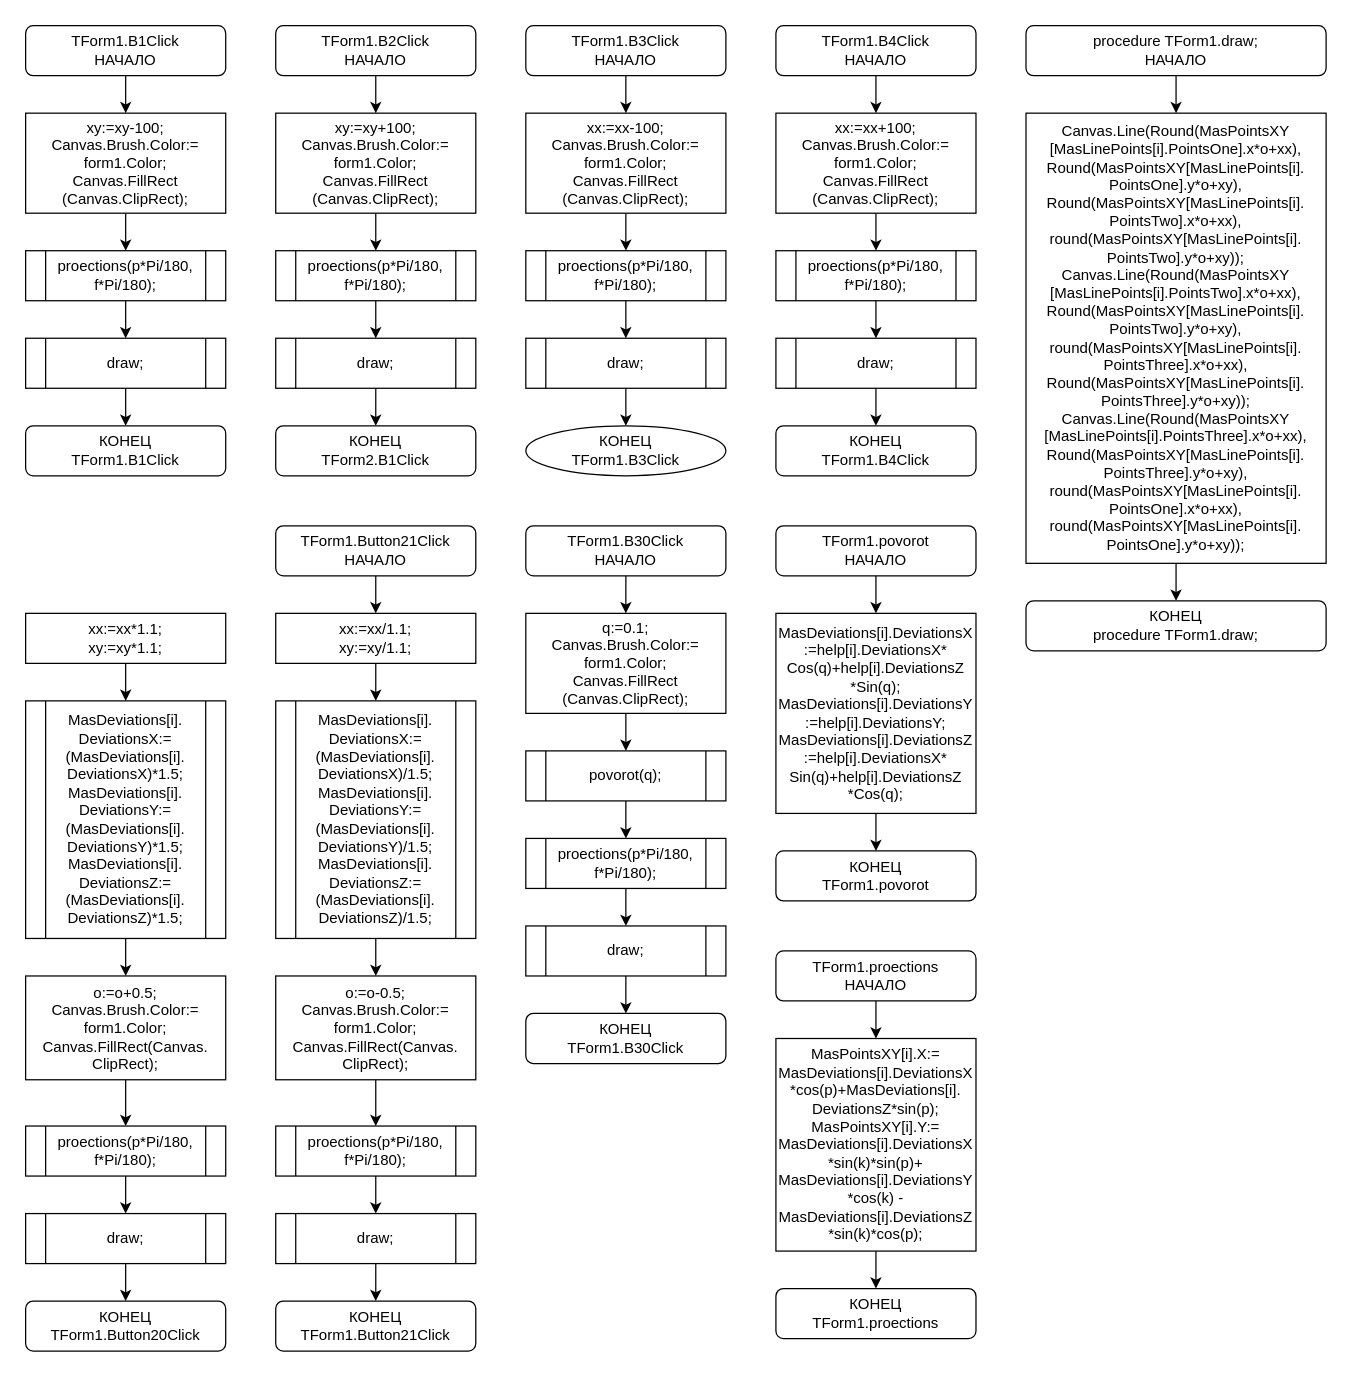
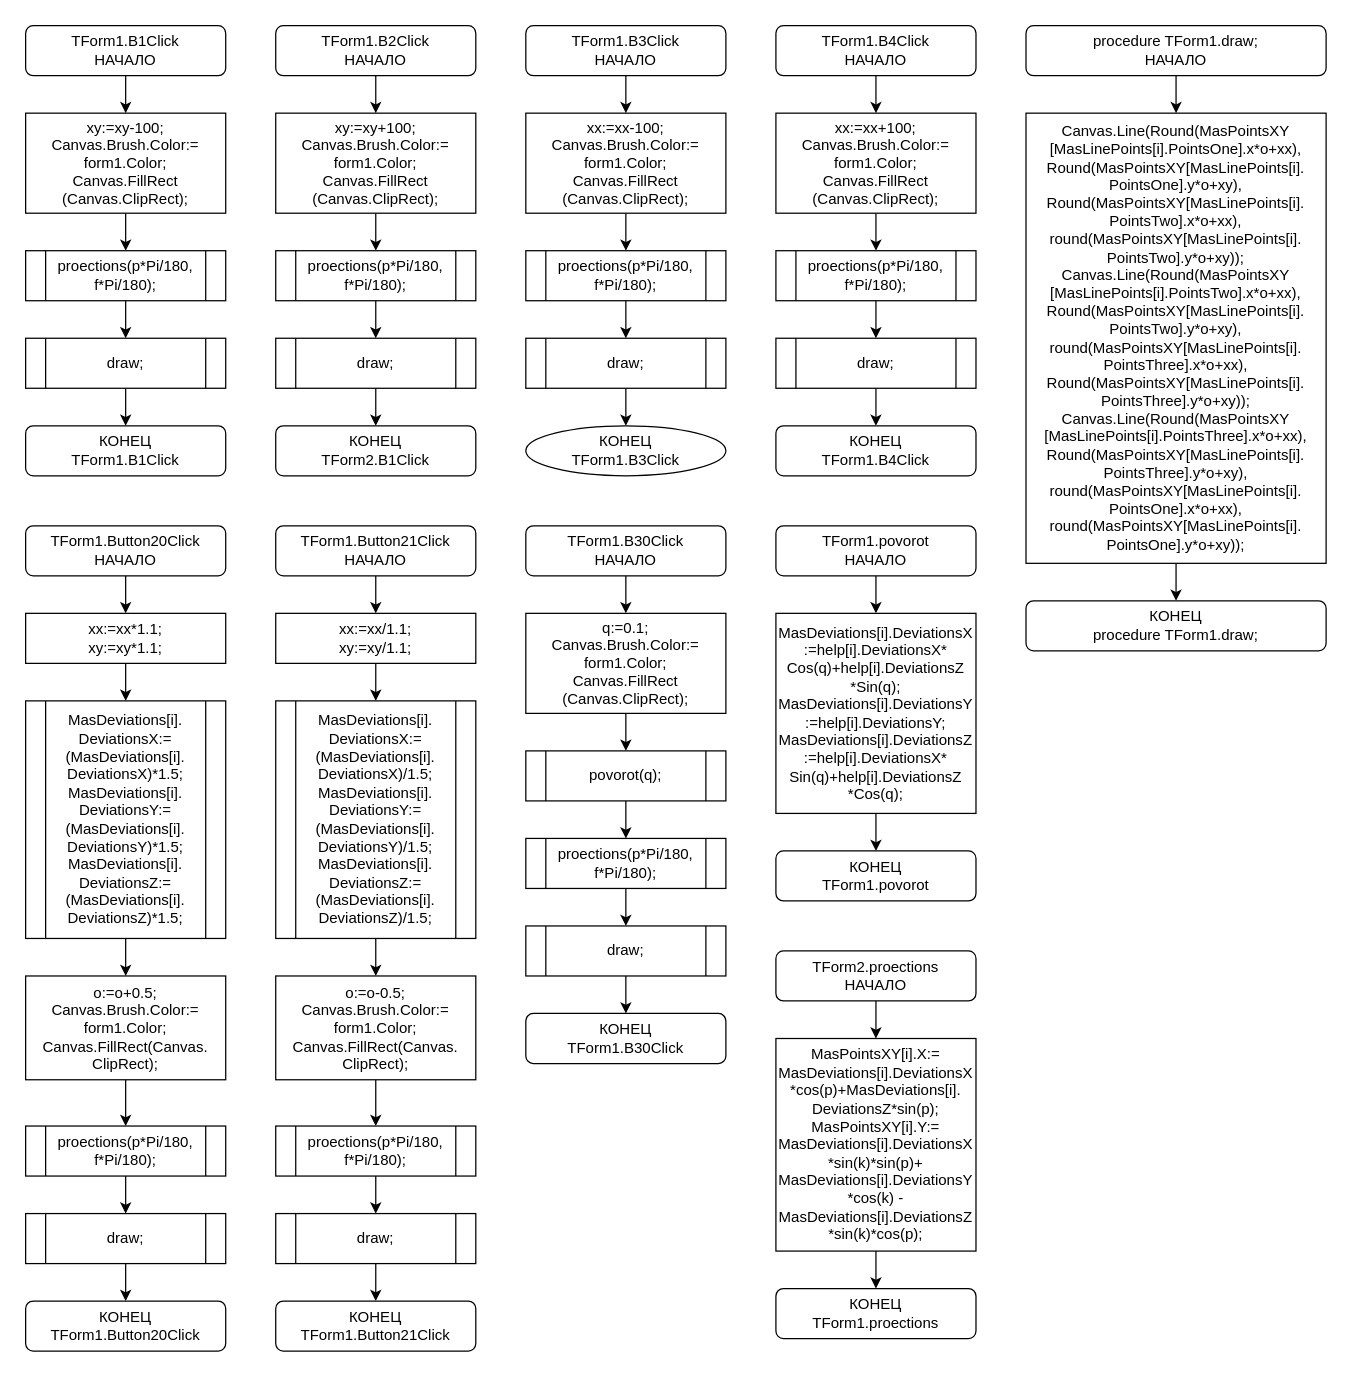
none -> (126, 551)
none -> (126, 590)
(876, 976) -> (876, 976)
